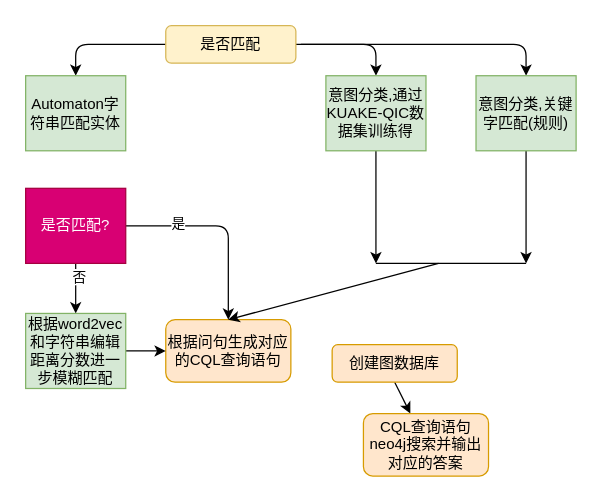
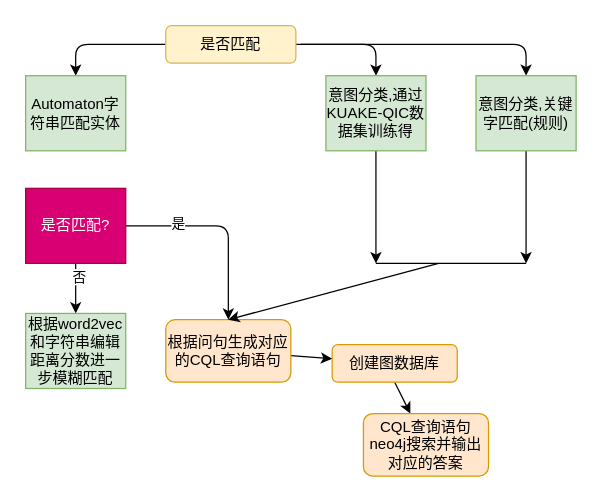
(142, 351) -> none
none -> (307, 357)
